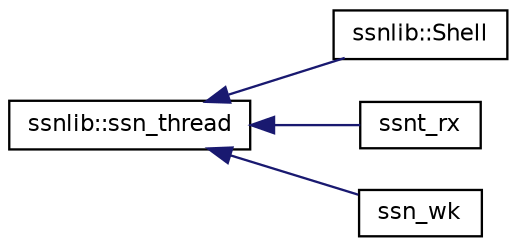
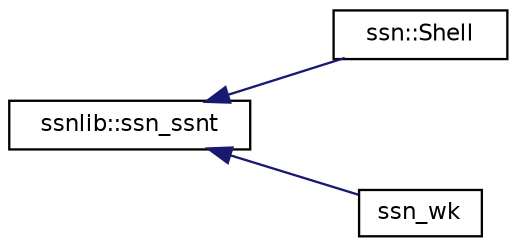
(420, 35) -> (420, 35)
(130, 125) -> (130, 125)
(420, 125) -> none
